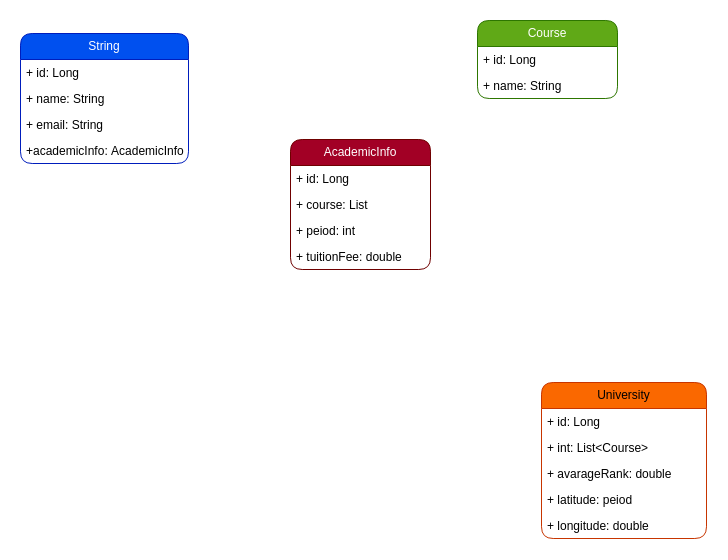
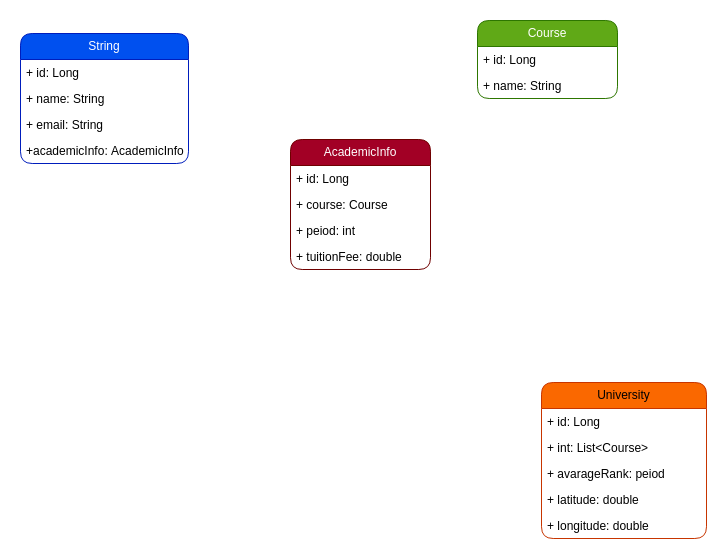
(337, 206) -> (346, 206)
(612, 475) -> (608, 475)
(595, 501) -> (599, 501)
